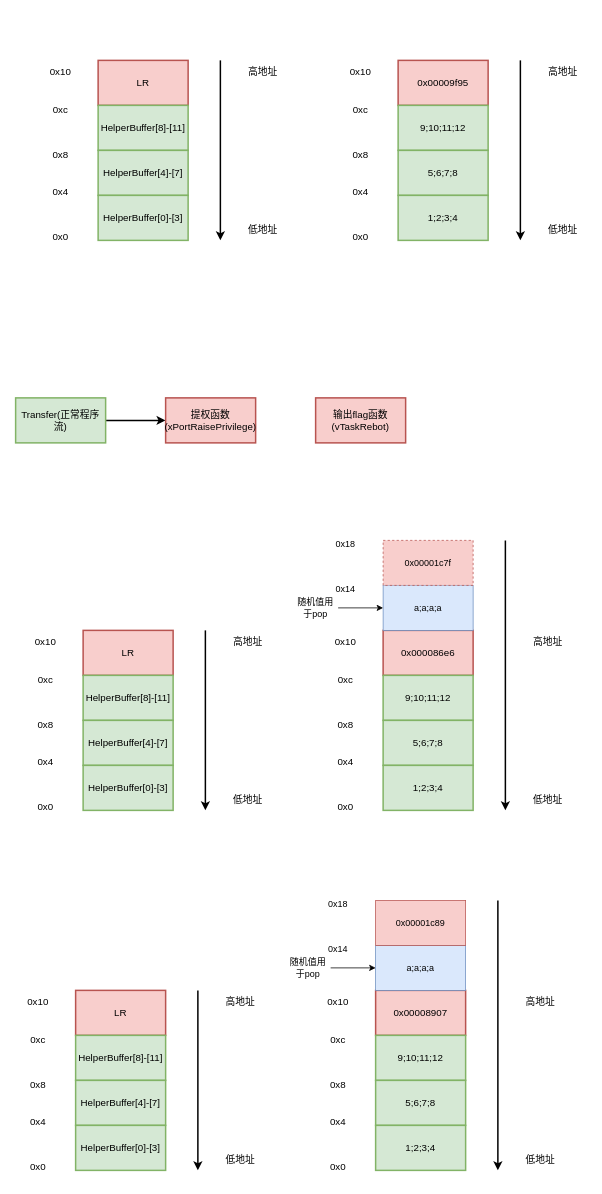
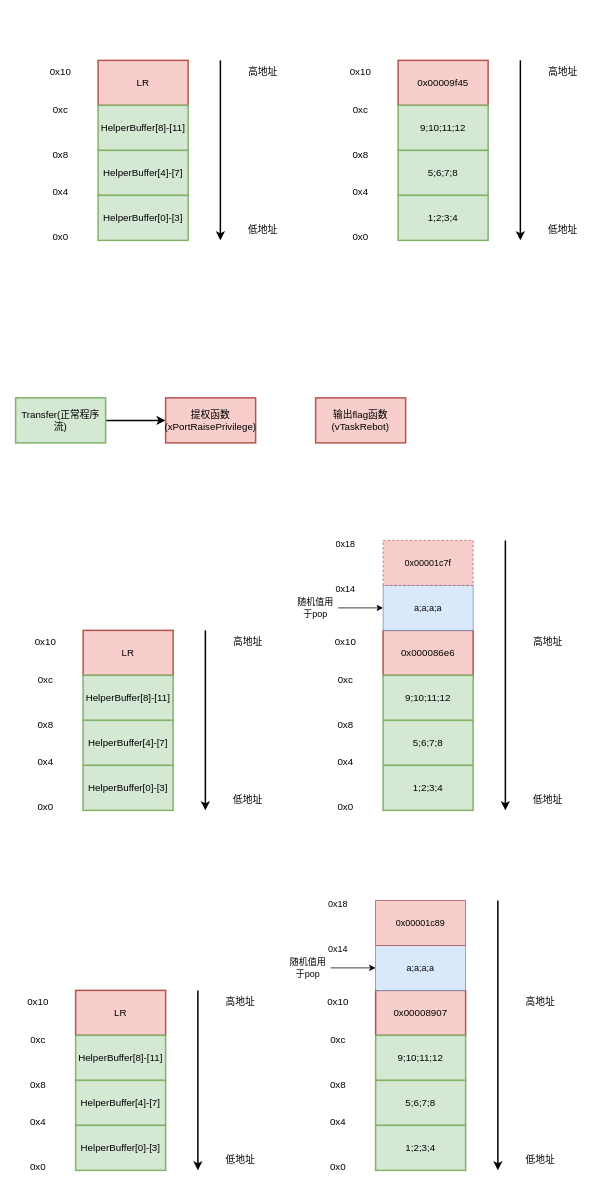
(443, 83) -> (443, 83)
